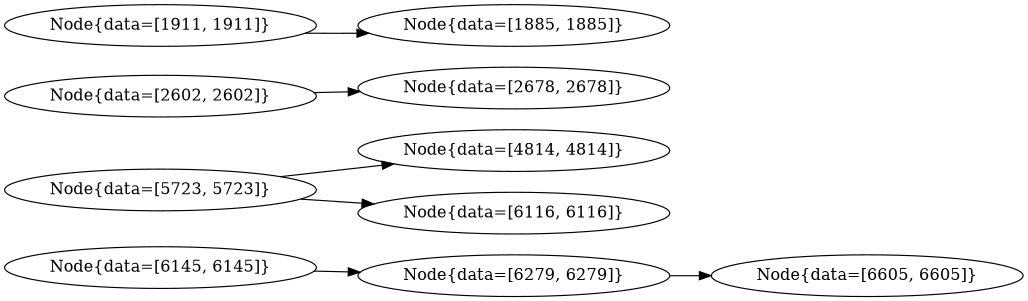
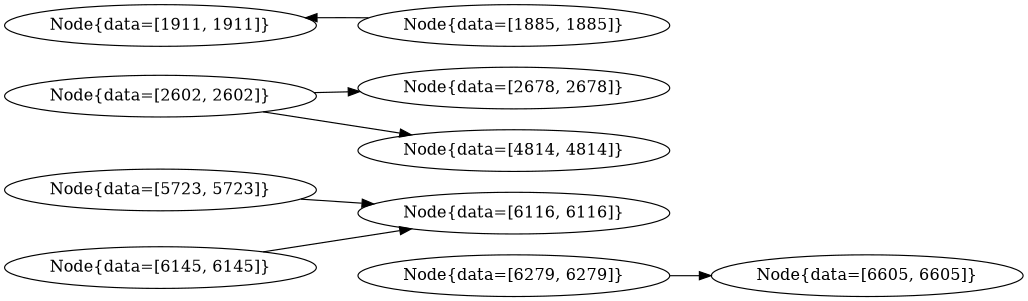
(331, 33) -> (343, 18)
(331, 171) -> (331, 122)
(331, 271) -> (331, 241)
